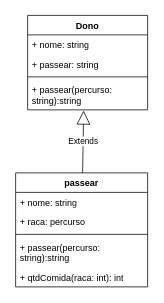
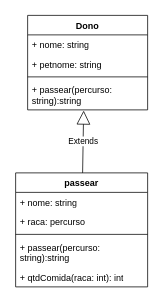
(70, 65) -> (70, 65)
